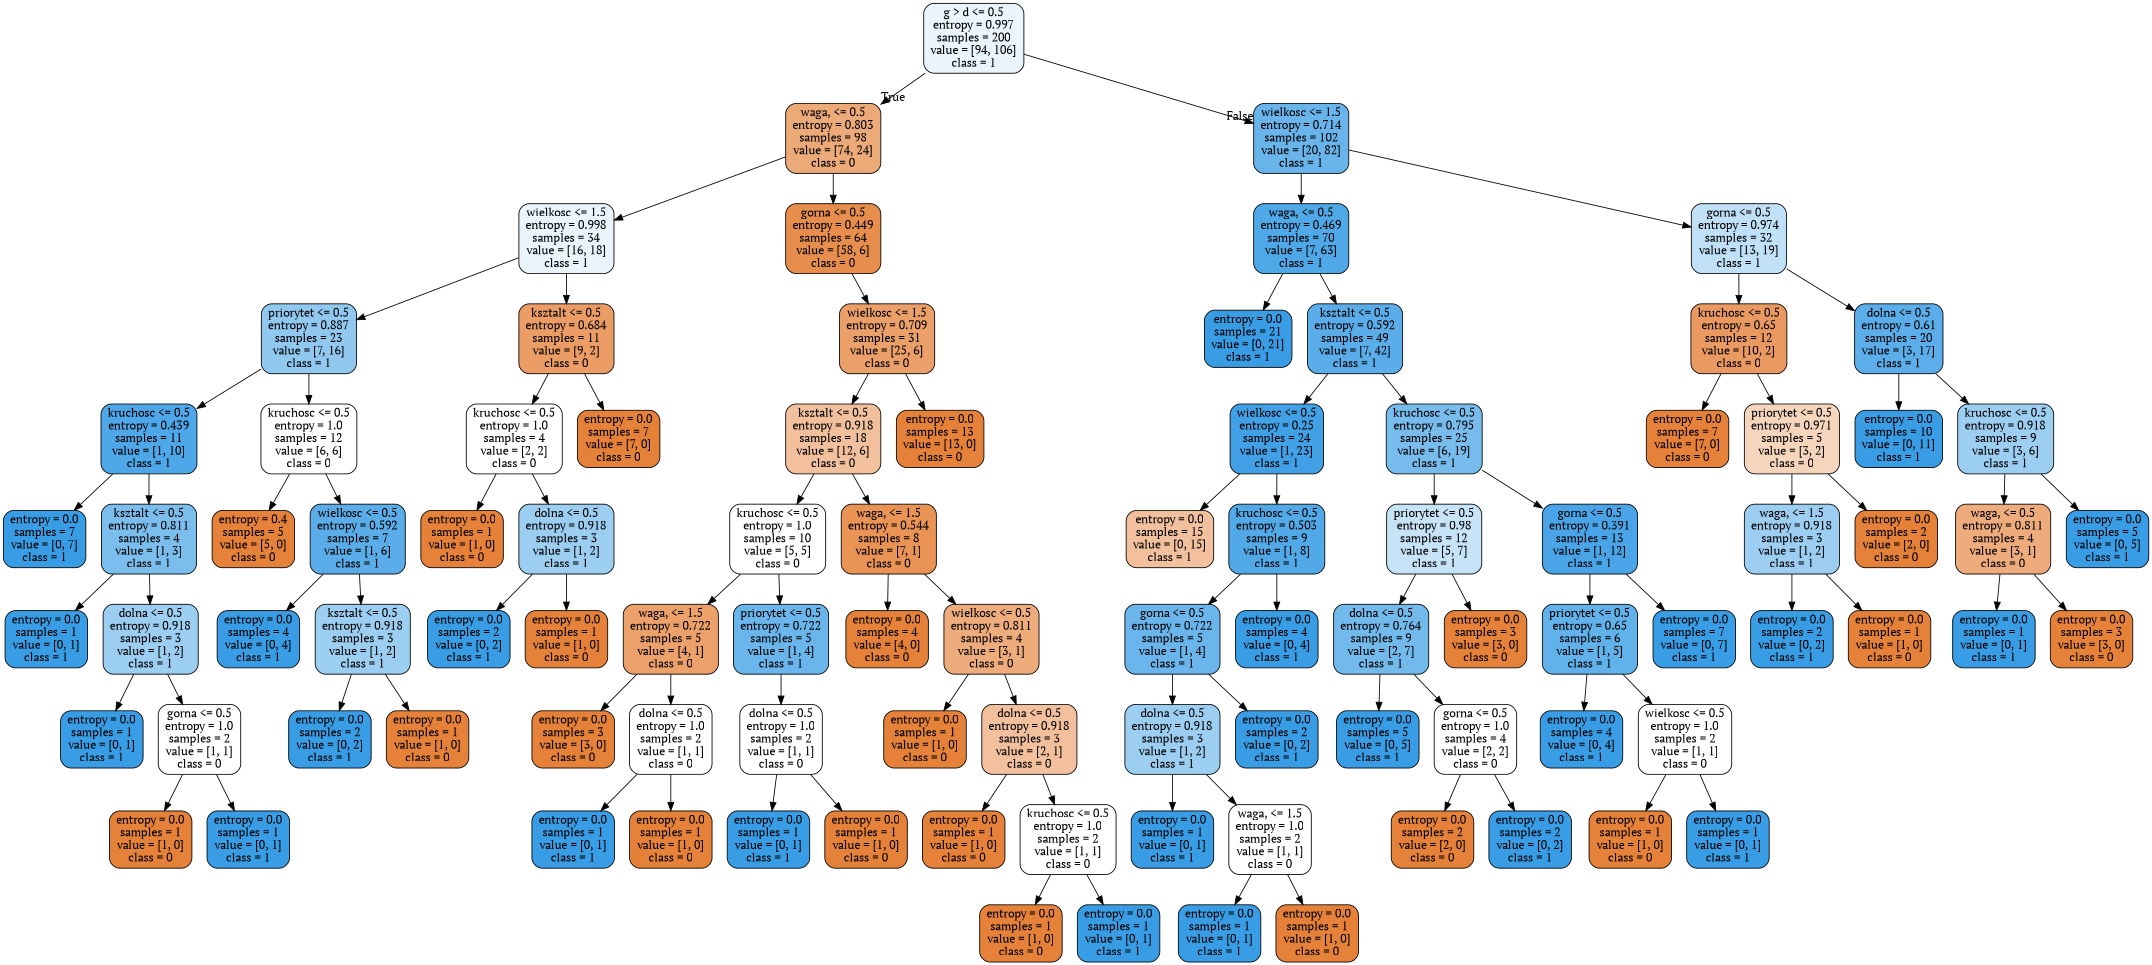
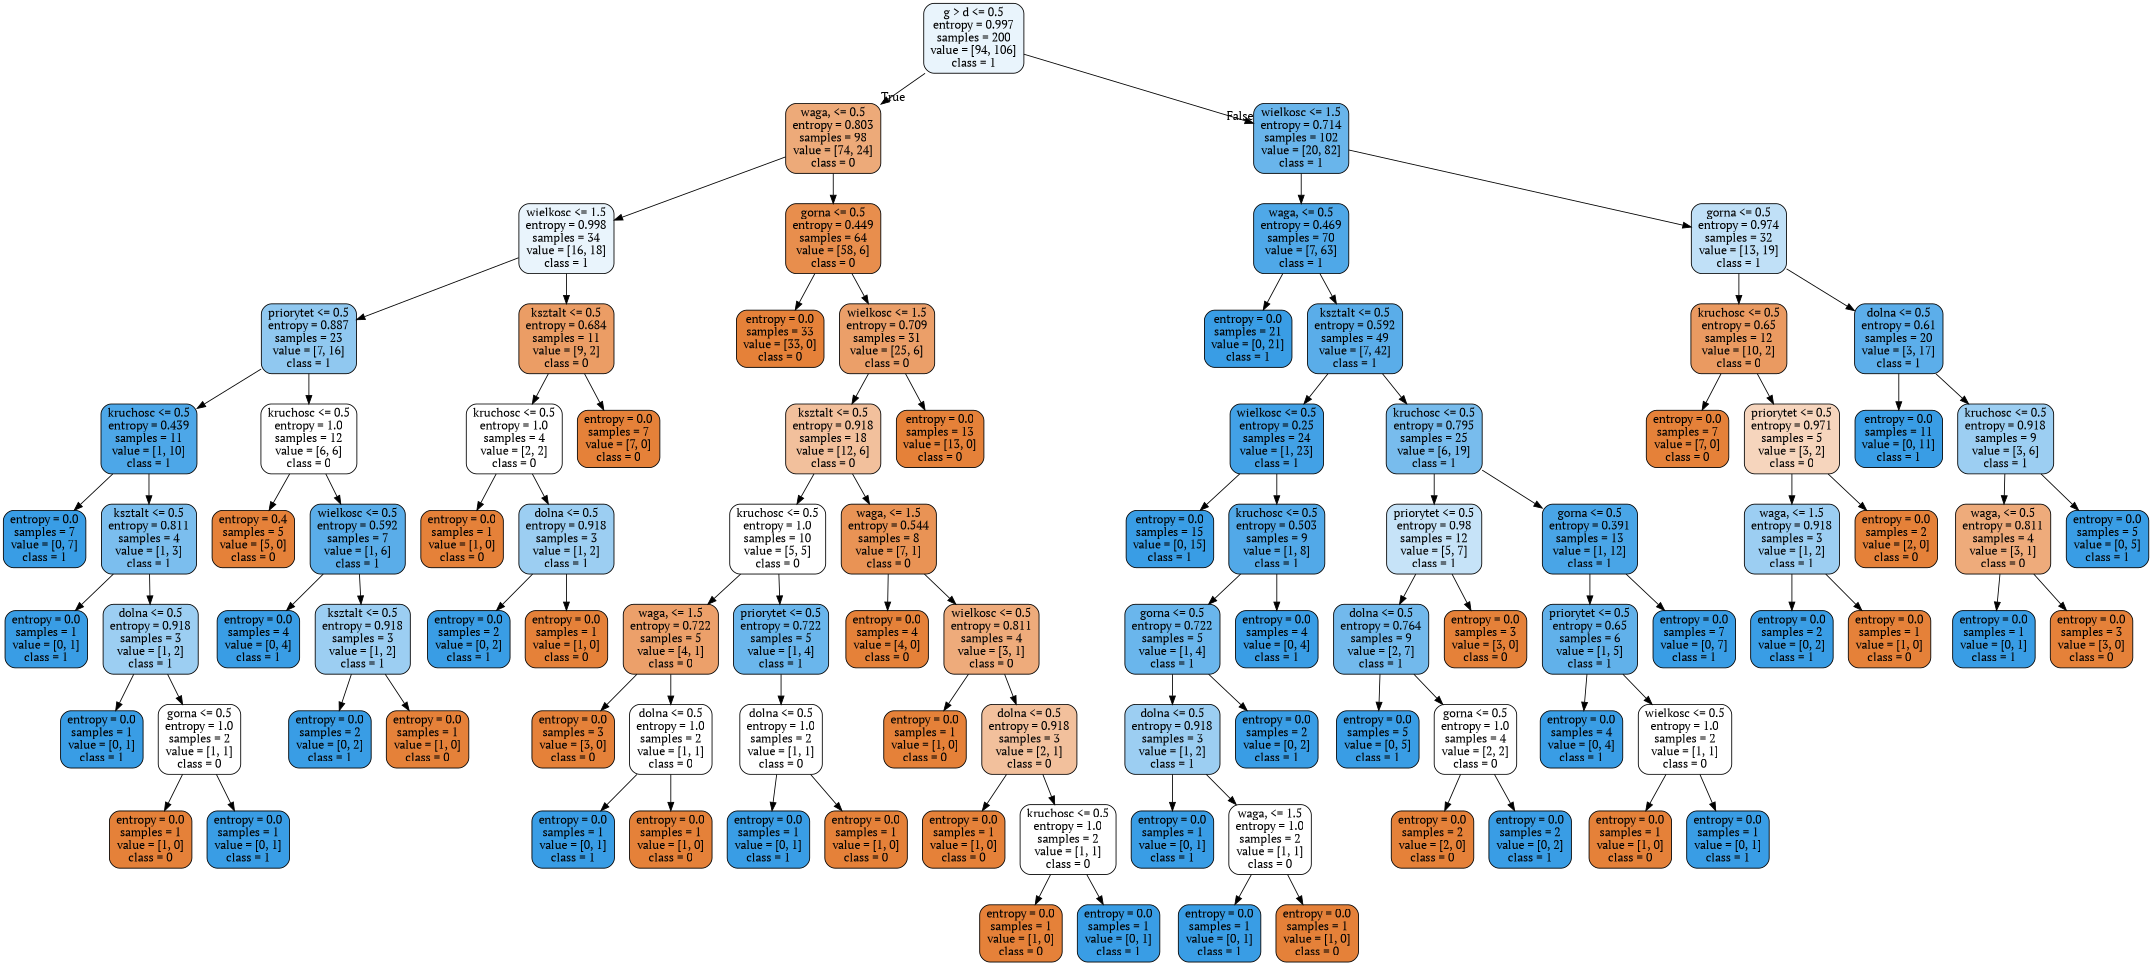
none -> (780, 339)
(1899, 439) -> (1899, 439)
(1170, 539) -> (1170, 539)
